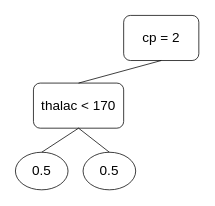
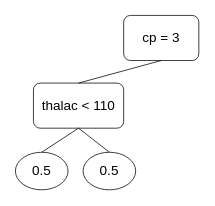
(161, 38) -> (161, 38)
(78, 105) -> (78, 105)
